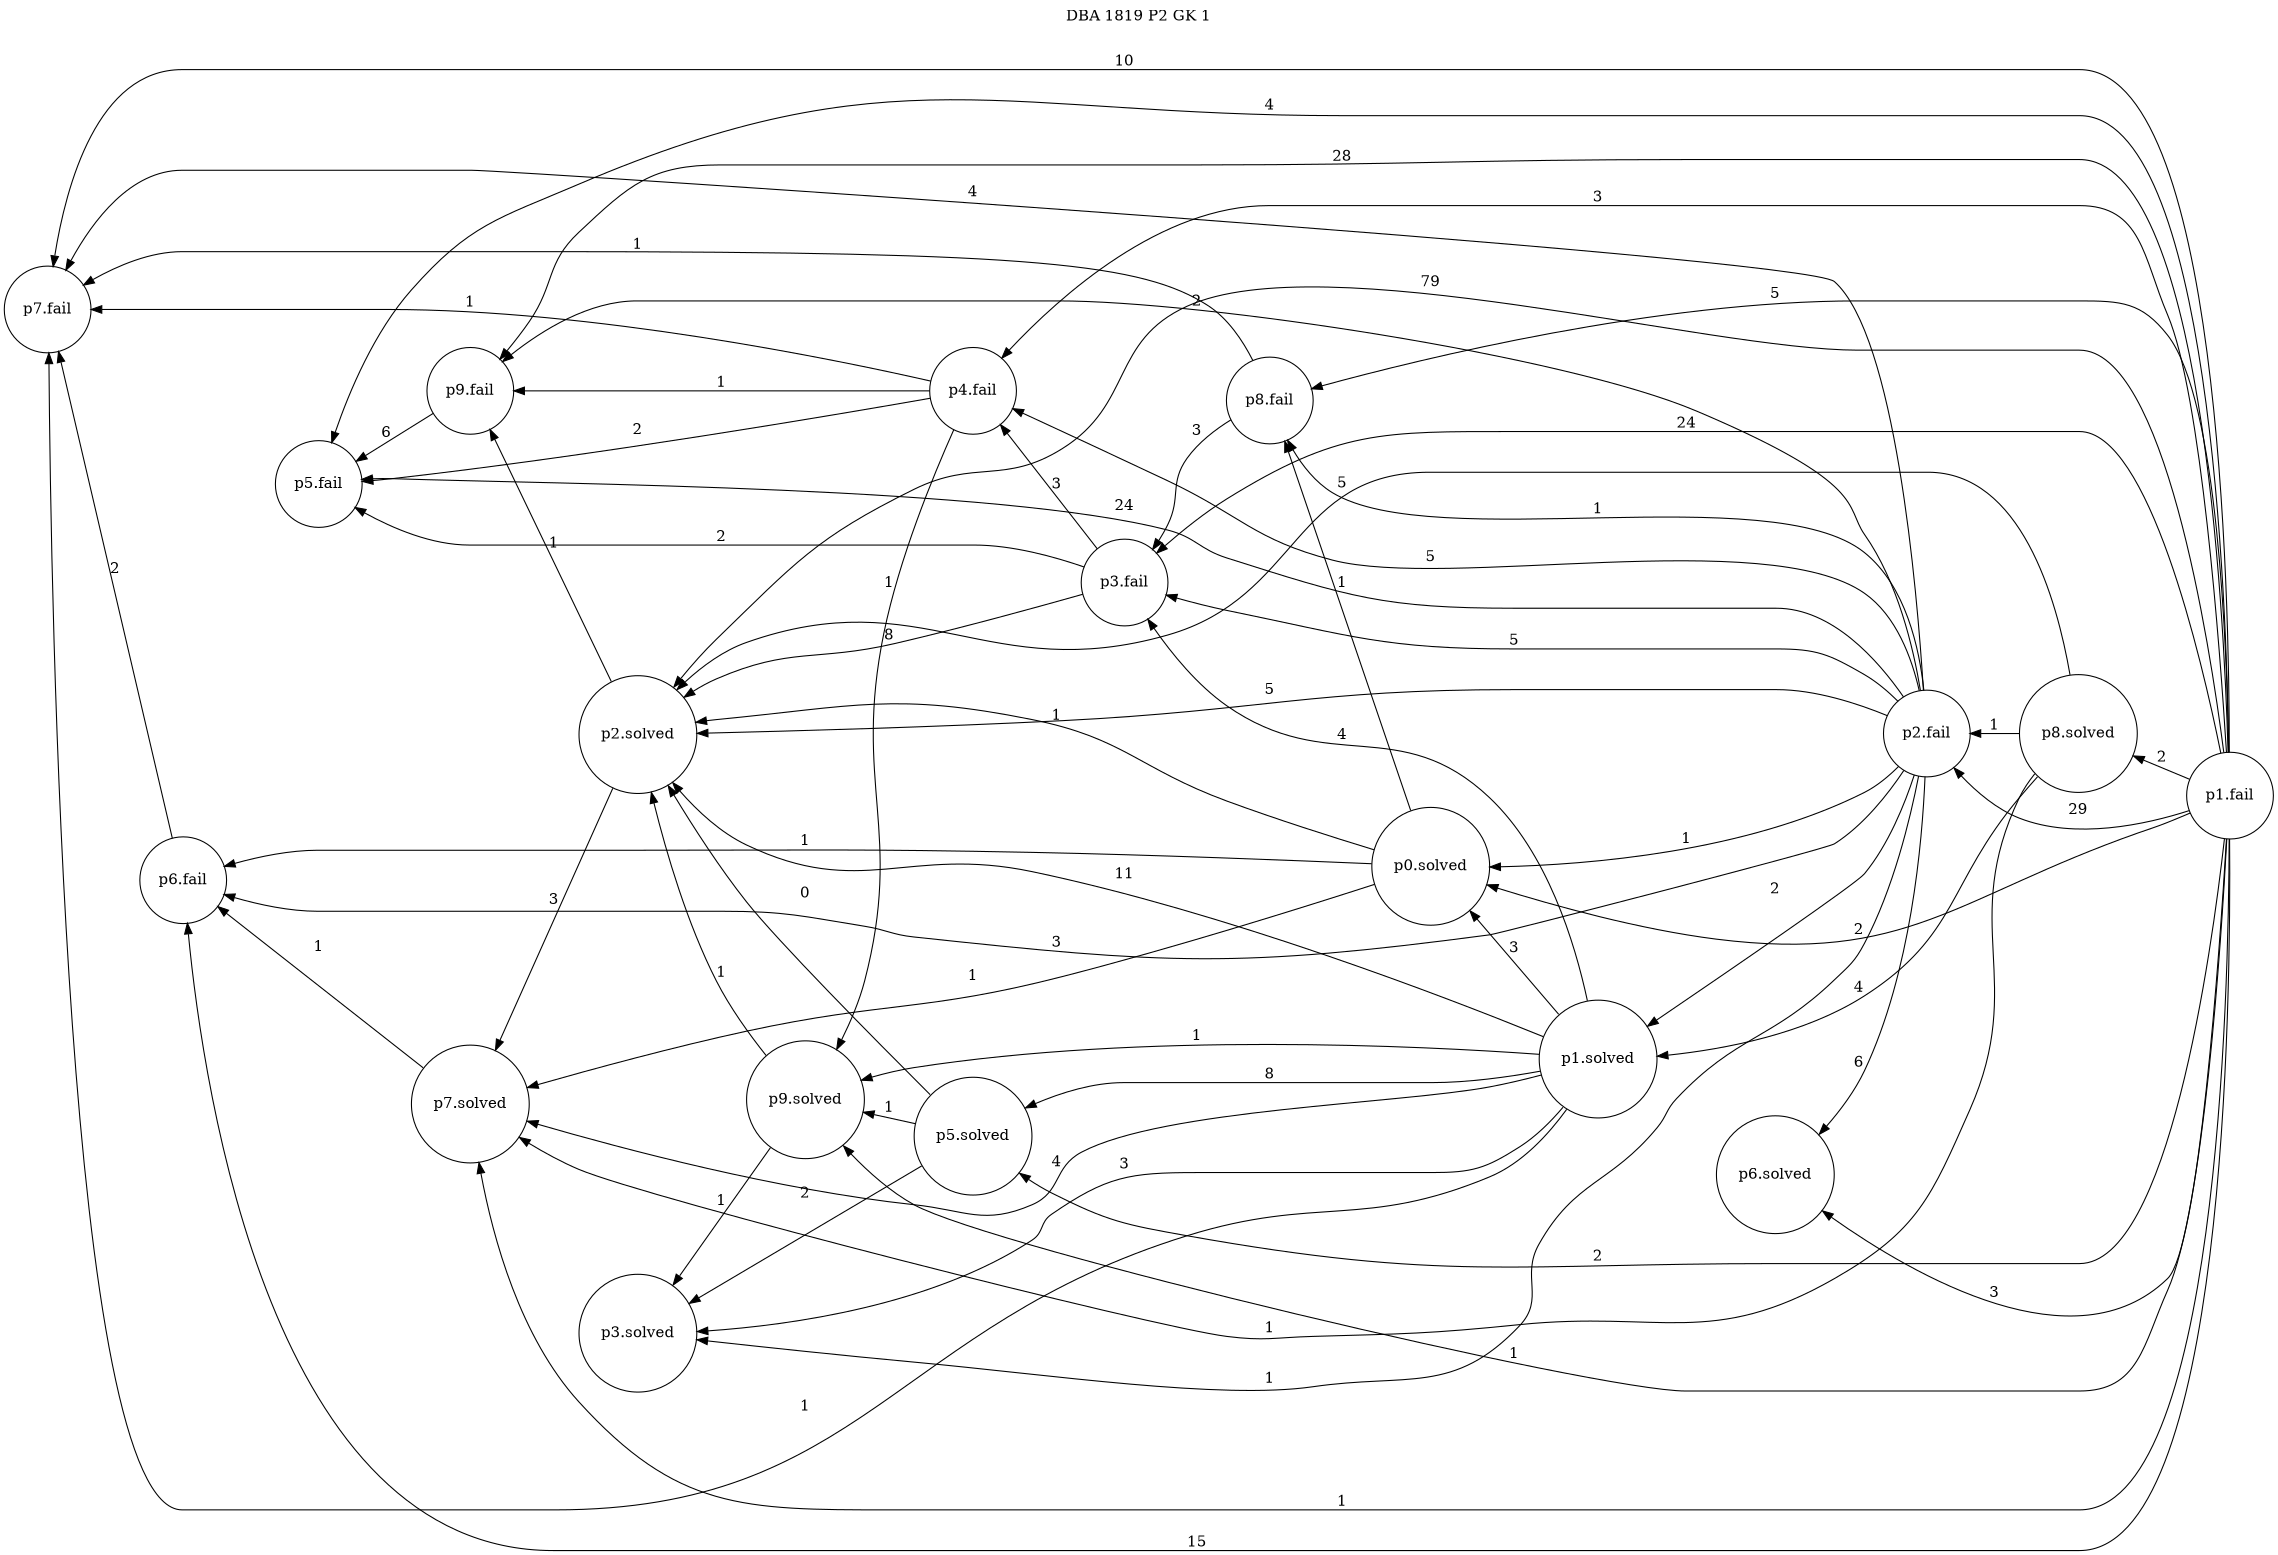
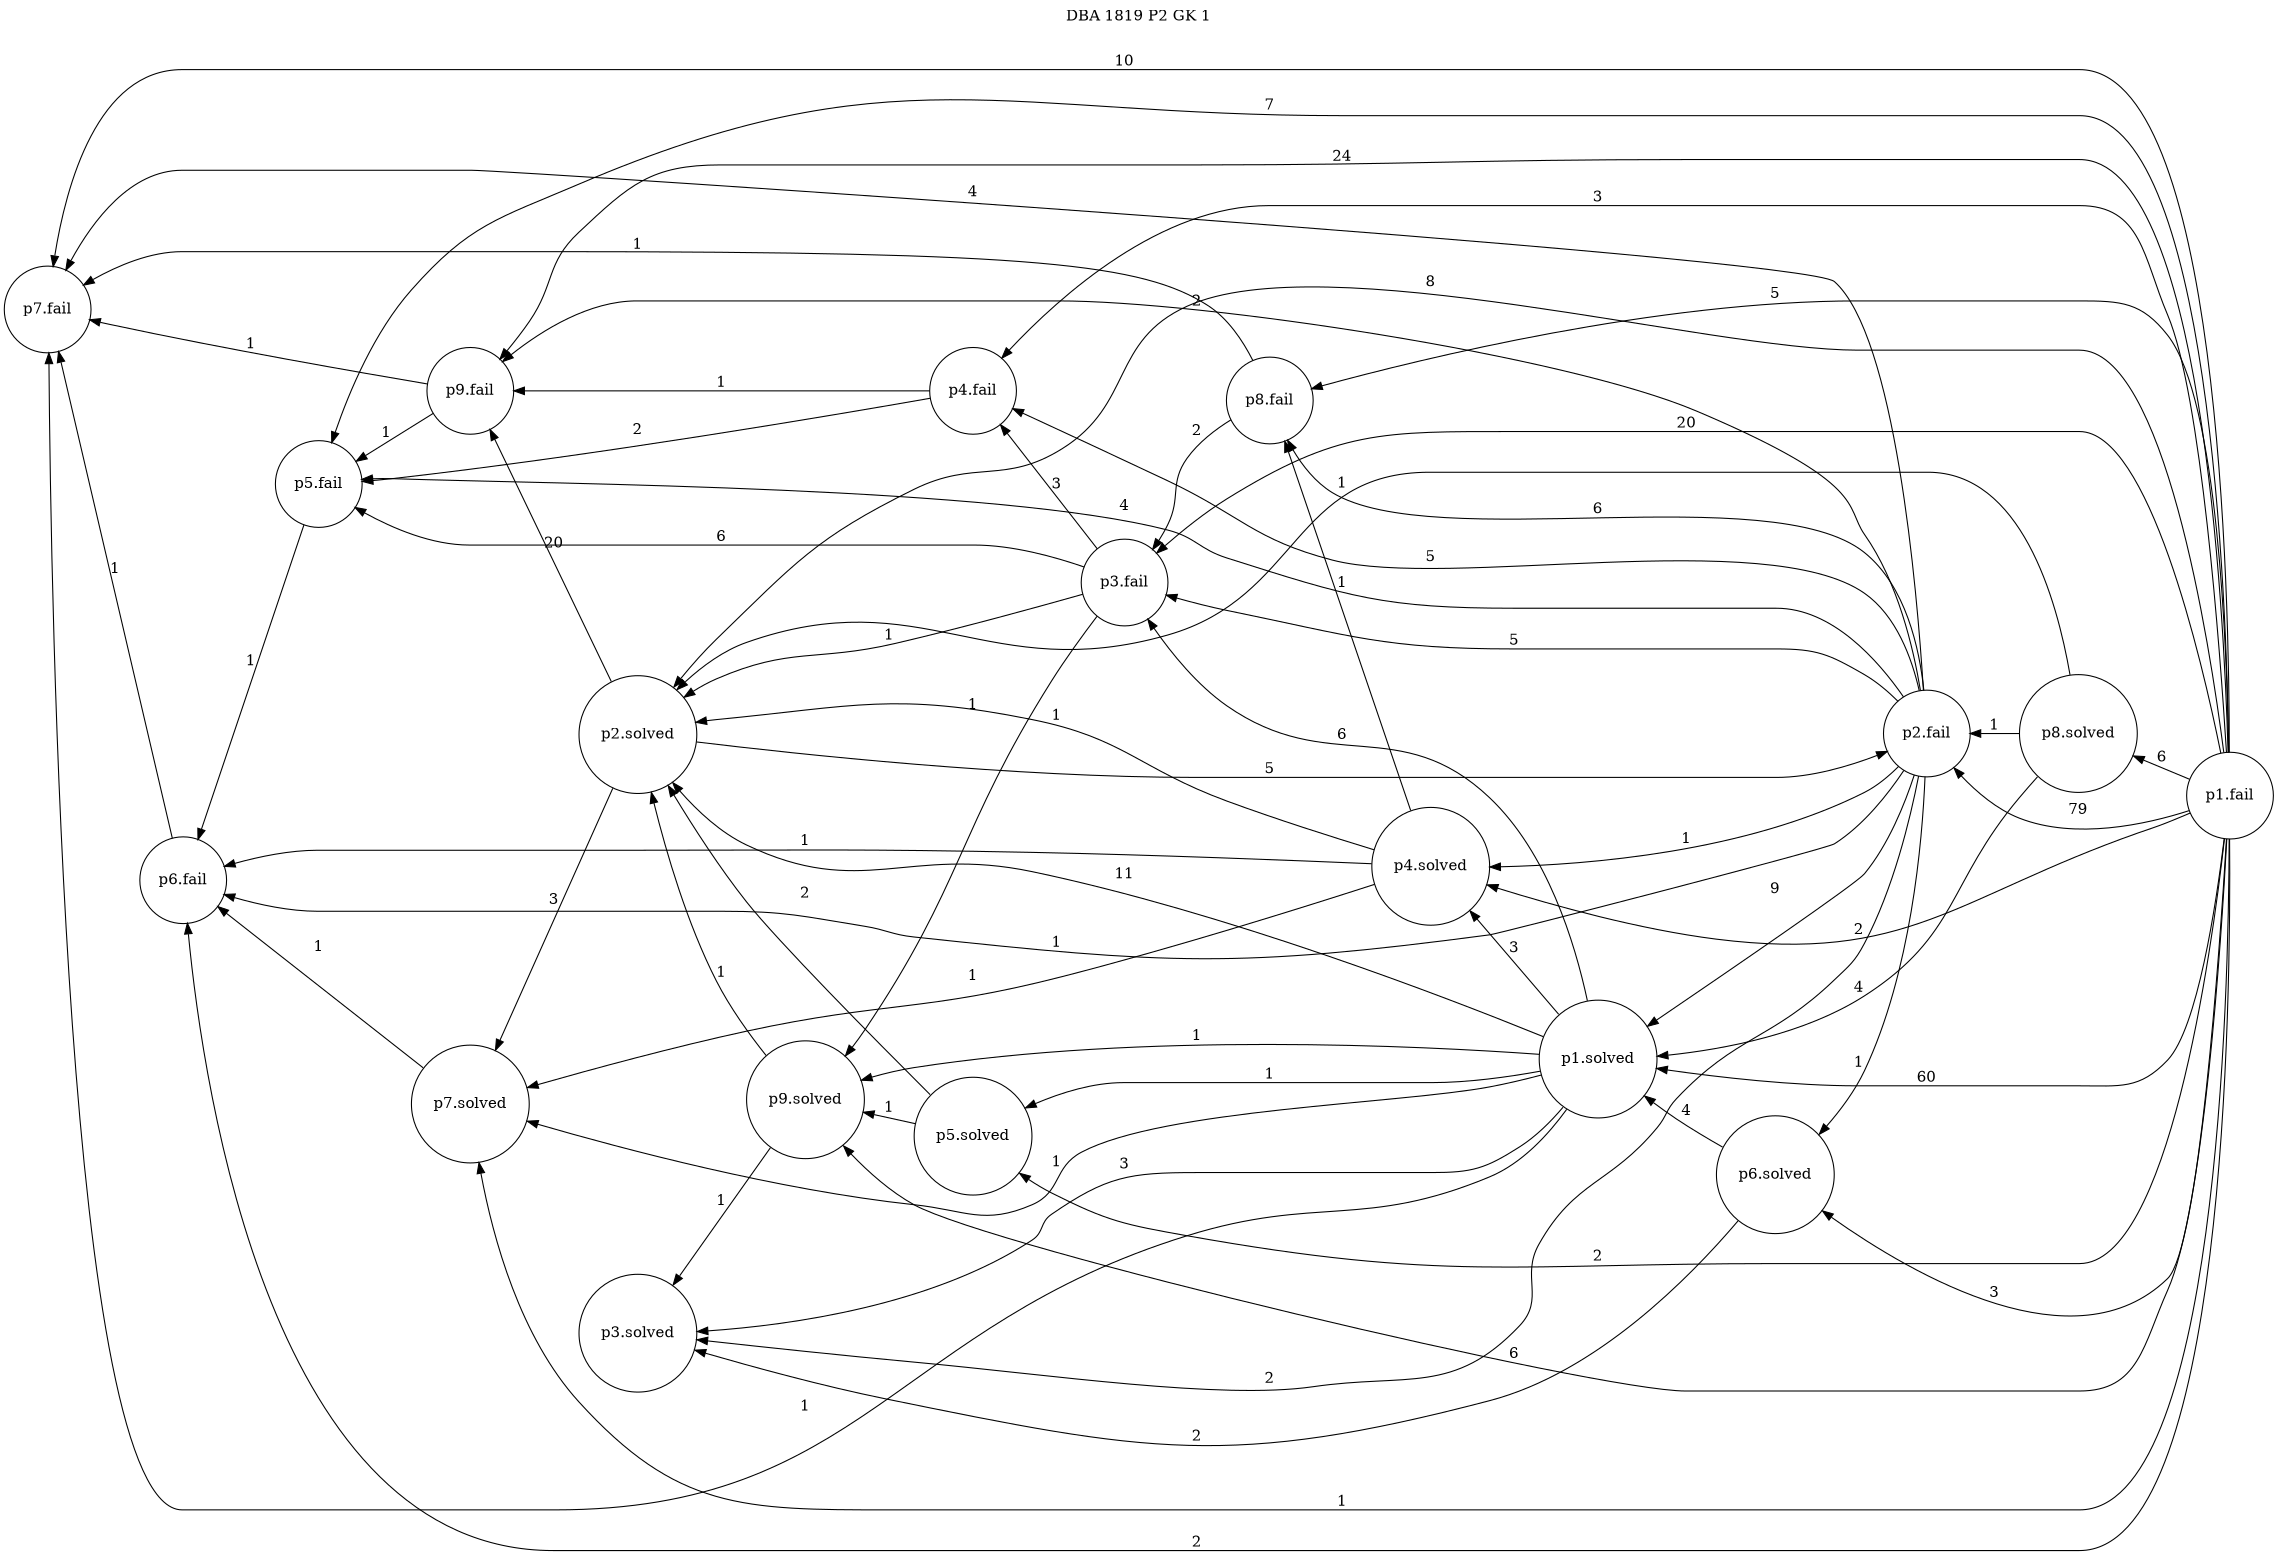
(1270, 105) -> (1270, 105)
(1342, 157) -> (1342, 157)
(1431, 282) -> (1431, 282)
(519, 316) -> (264, 355)
(1687, 424) -> (1687, 424)
(1197, 431) -> (1197, 431)
(387, 433) -> (387, 433)
(1342, 483) -> (1342, 483)
(1125, 506) -> (1125, 506)
(1598, 509) -> (1598, 509)
(722, 537) -> (722, 537)
(554, 543) -> (554, 543)
(115, 569) -> (115, 569)
(889, 636) -> (889, 636)
none -> (253, 677)
(1299, 700) -> (1288, 777)
(874, 715) -> (972, 830)
(1342, 735) -> (1342, 735)
(2162, 758) -> (2162, 758)
(2078, 810) -> (2078, 810)
(1431, 866) -> (1431, 866)
(1775, 889) -> (1775, 889)
(805, 894) -> (805, 894)
(1057, 943) -> (1057, 943)
(1859, 1063) -> (1859, 1063)
(1270, 1075) -> (1270, 1075)
none -> (2036, 1086)
none -> (1687, 1126)
(1057, 1162) -> (1057, 1162)
(816, 1229) -> (1250, 1444)
(1457, 1330) -> none
(1514, 1354) -> (1514, 1354)
(1270, 1379) -> (1270, 1379)
(1197, 1543) -> (1197, 1543)
